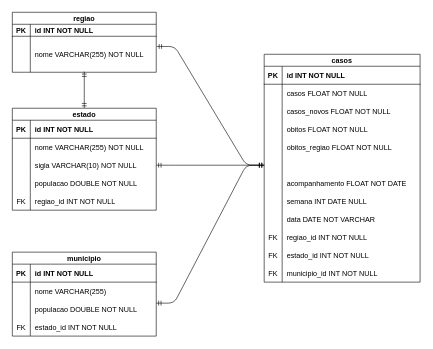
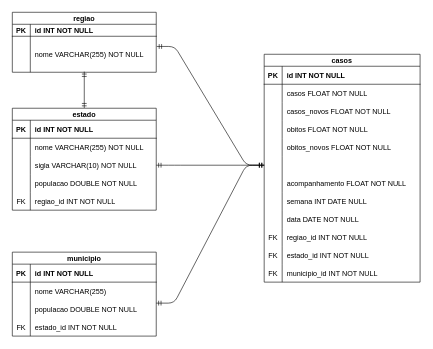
(339, 148) -> (337, 148)
(342, 184) -> (342, 184)
(326, 220) -> (320, 220)
